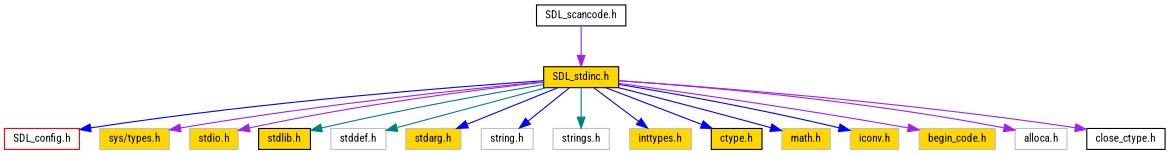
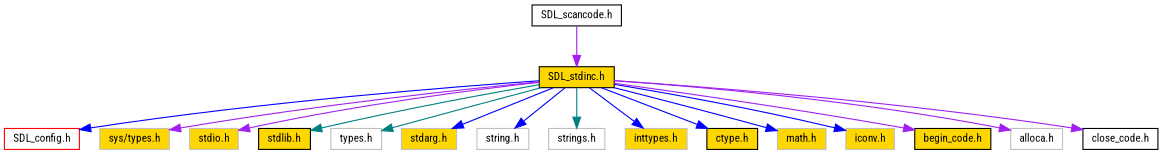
(358, 139) -> (356, 139)
(957, 139) -> (953, 139)
(1126, 139) -> (1120, 139)
